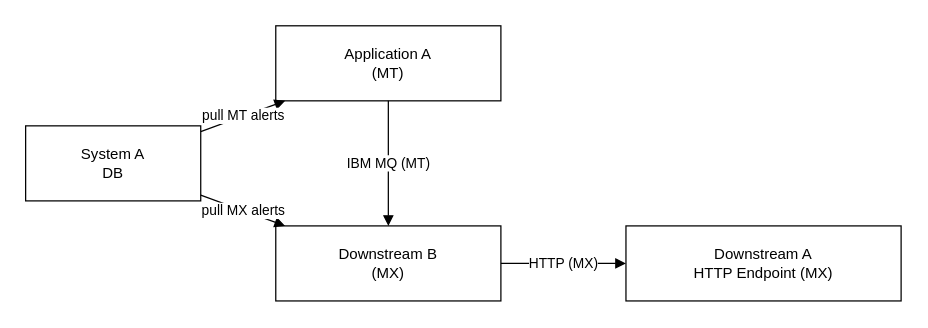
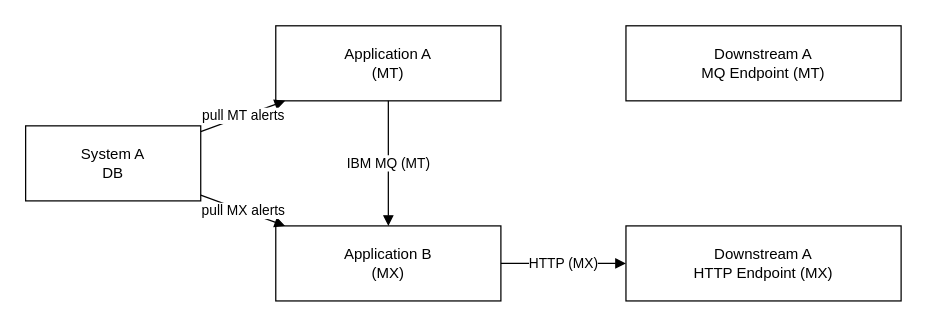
none -> (763, 63)
(388, 263) -> (388, 263)
